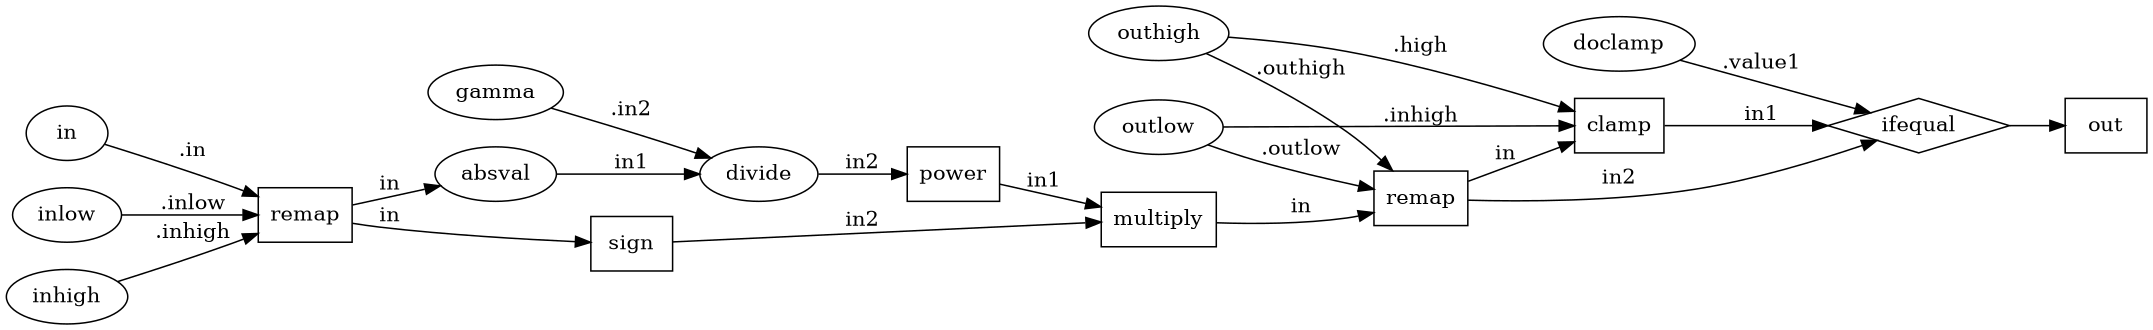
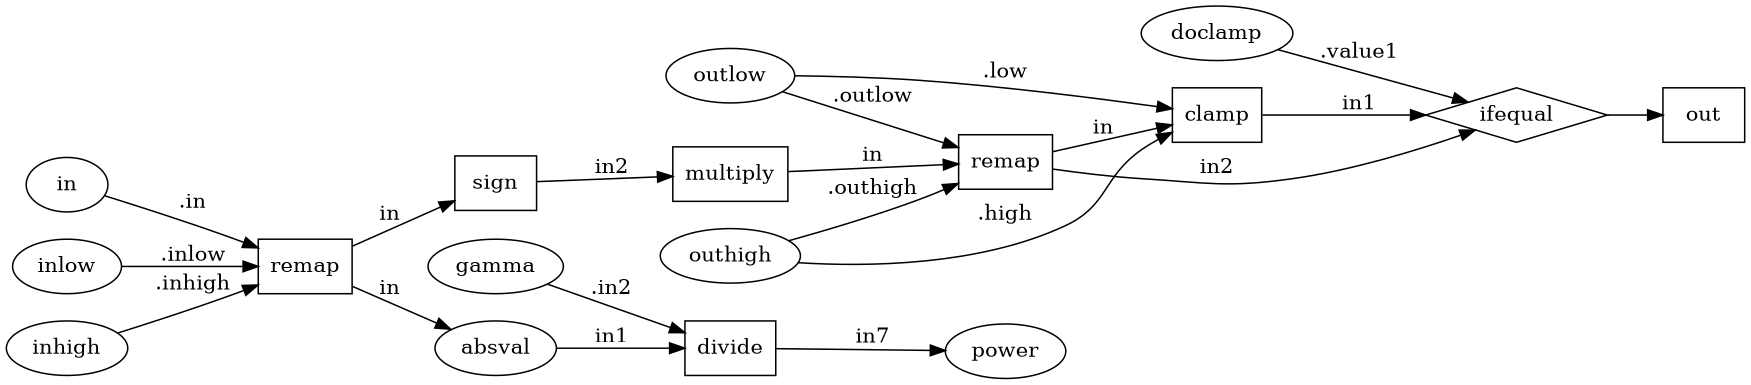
(1421, 116) -> (1006, 72)
(863, 163) -> (873, 337)
(759, 174) -> (730, 348)
(953, 174) -> (1006, 351)
(1043, 194) -> none
